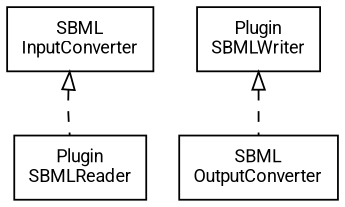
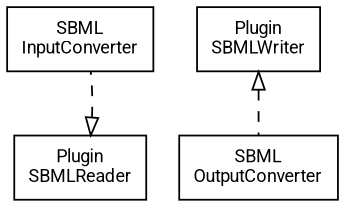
(68, 113) -> (92, 95)
